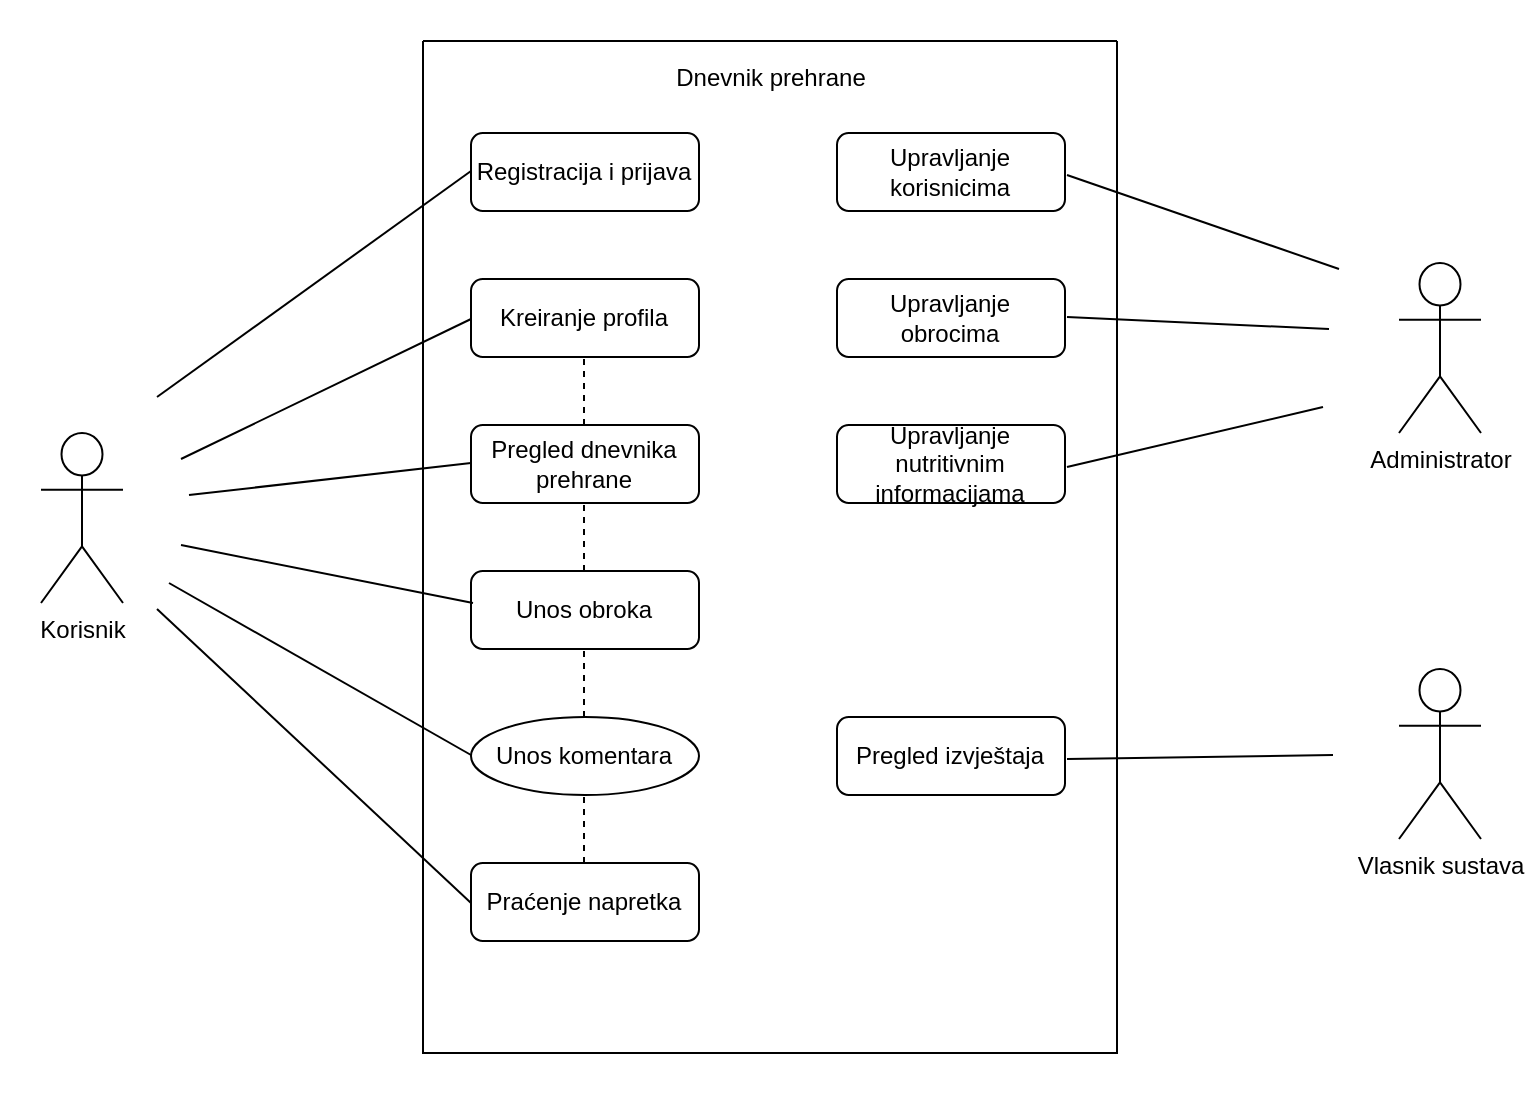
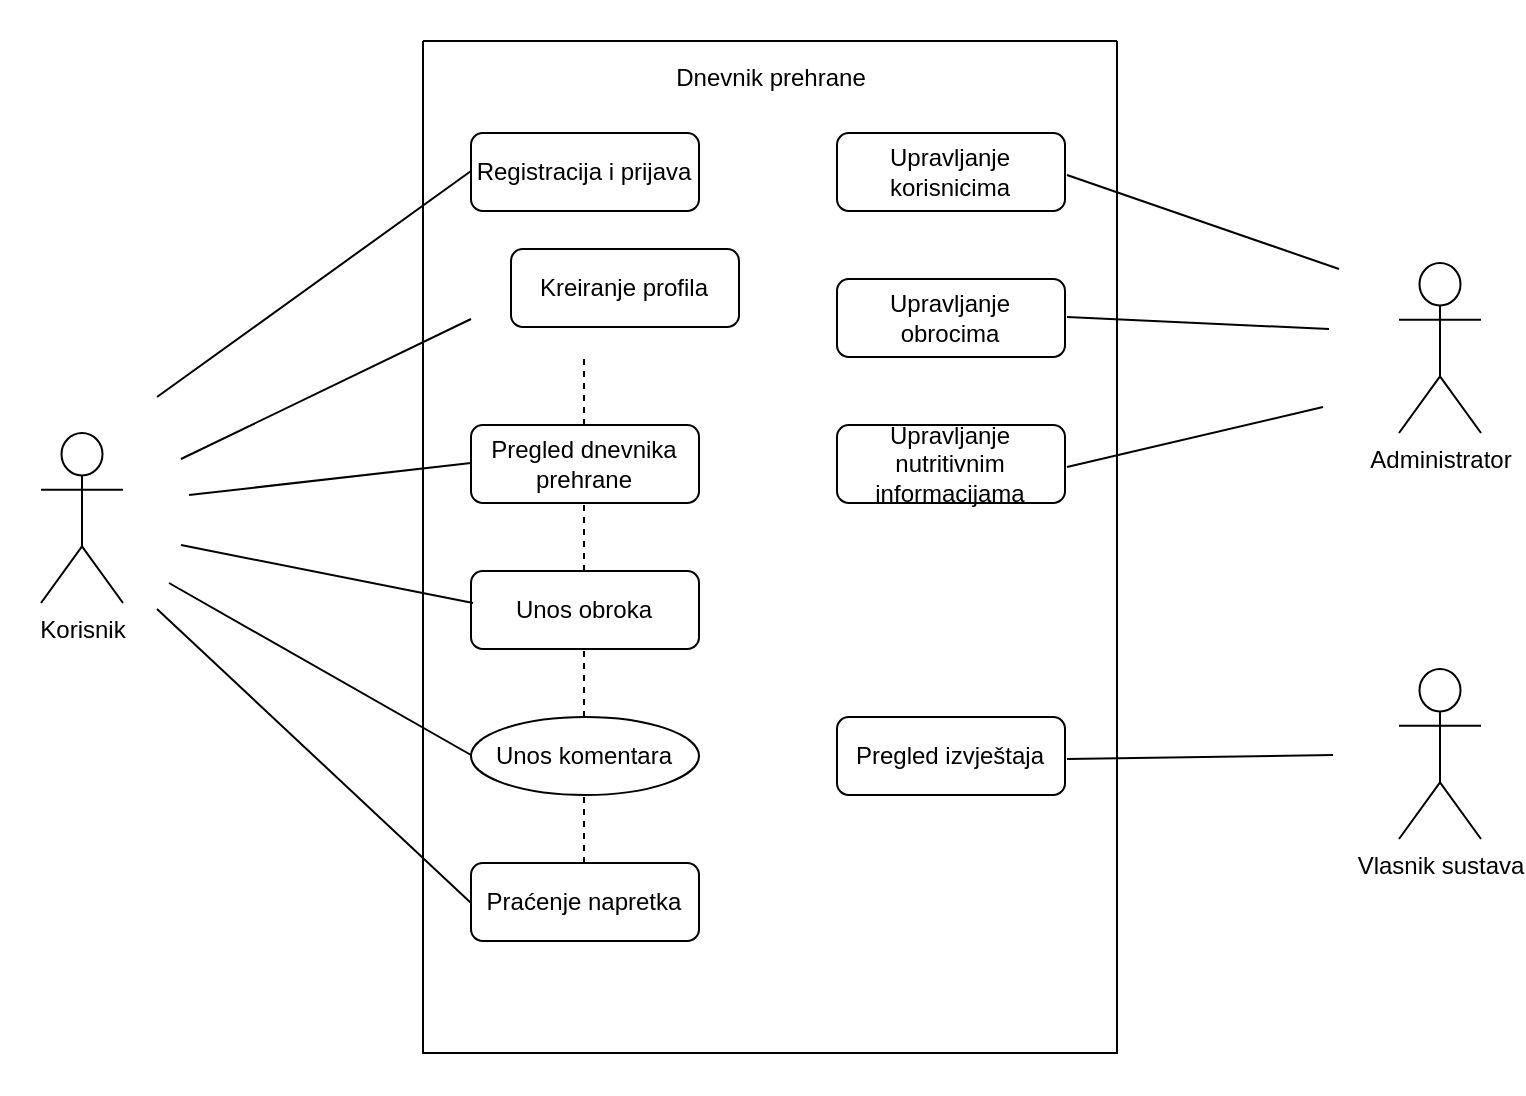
(585, 318) -> (625, 288)
